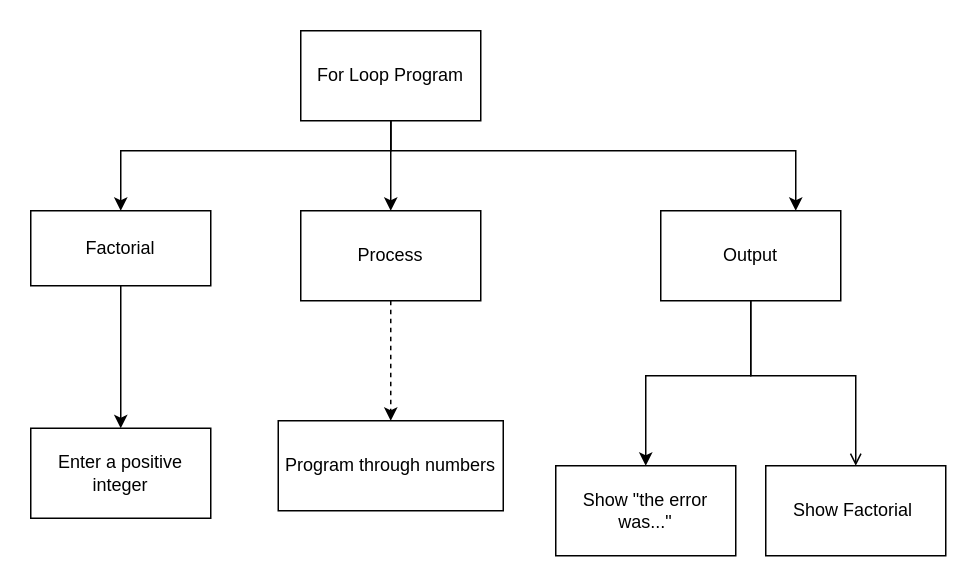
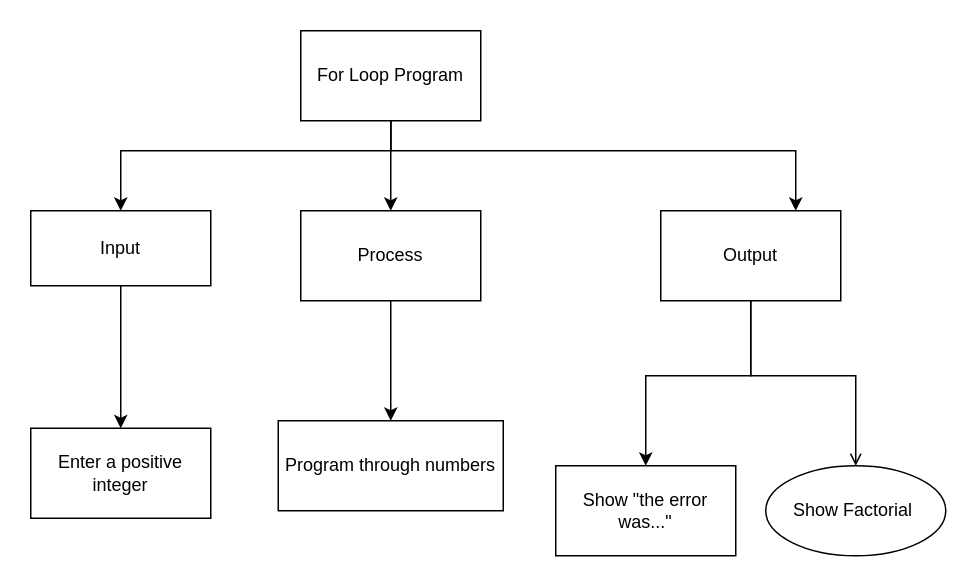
(121, 248) -> (121, 248)
(391, 356) -> (391, 356)
(856, 511) -> (856, 511)
